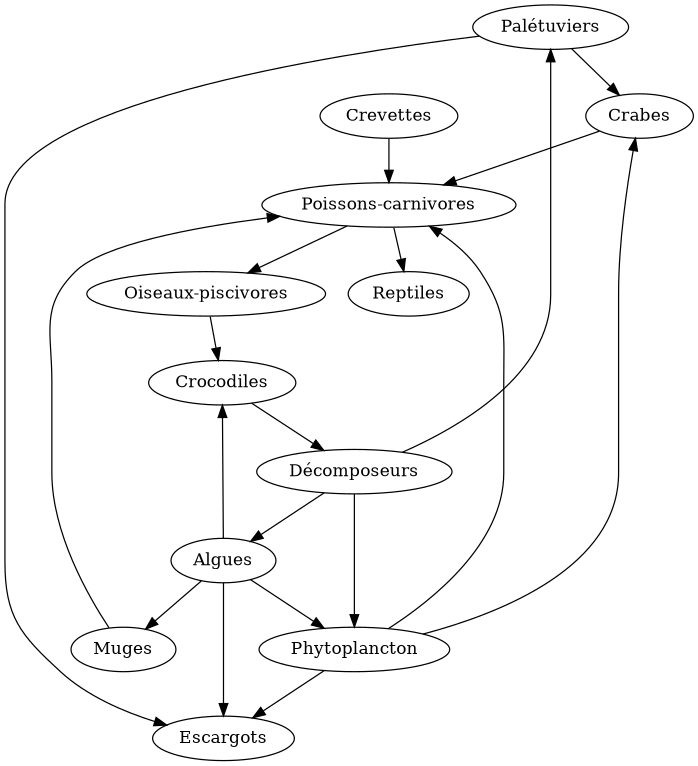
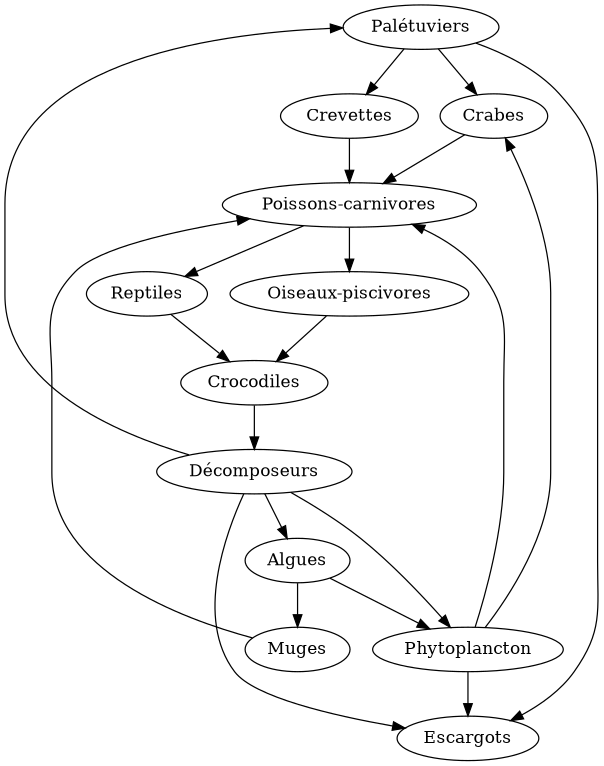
none -> (389, 67)
(223, 478) -> (195, 334)
(223, 643) -> (231, 664)
